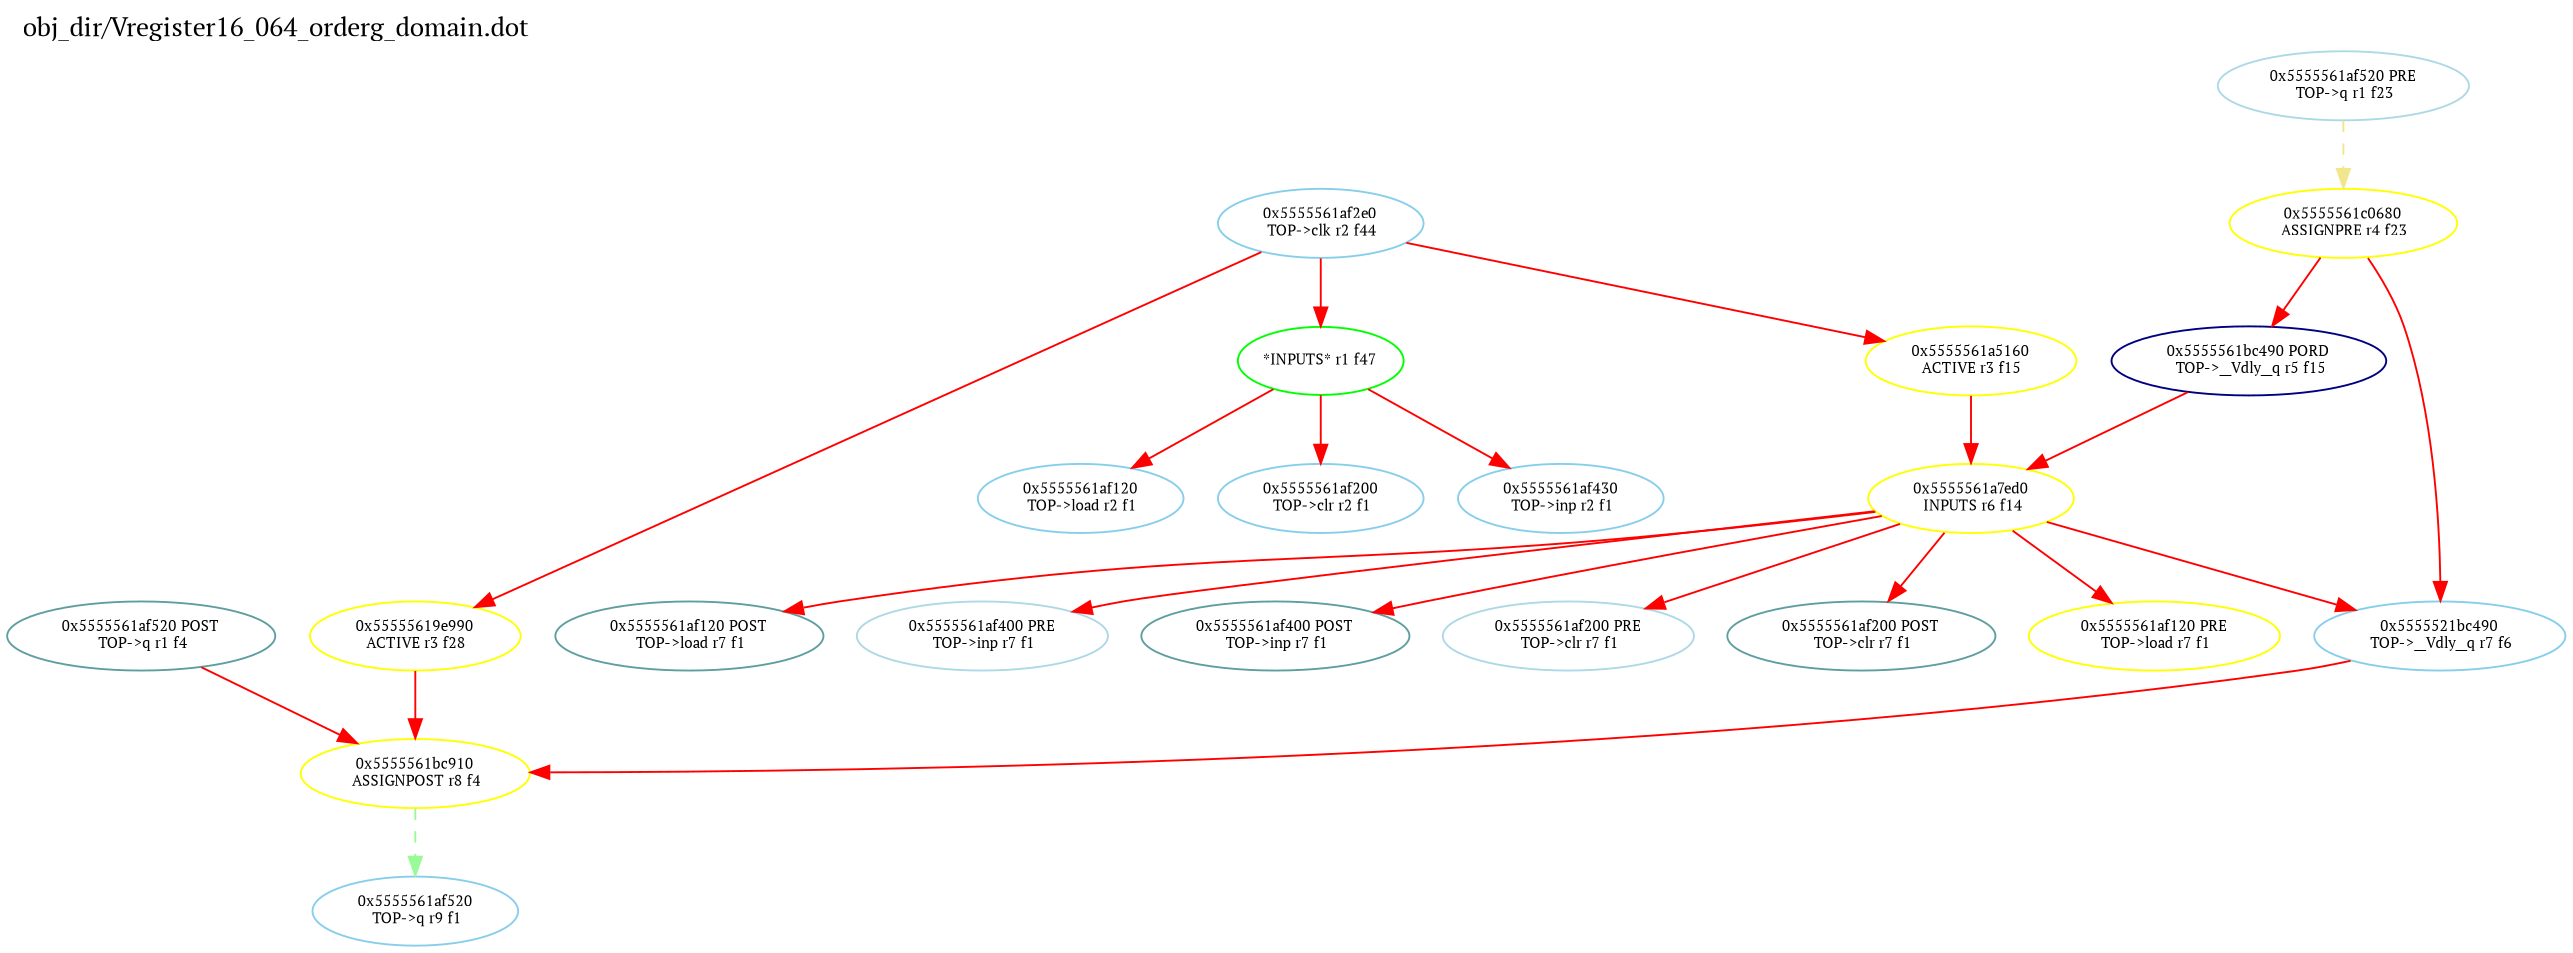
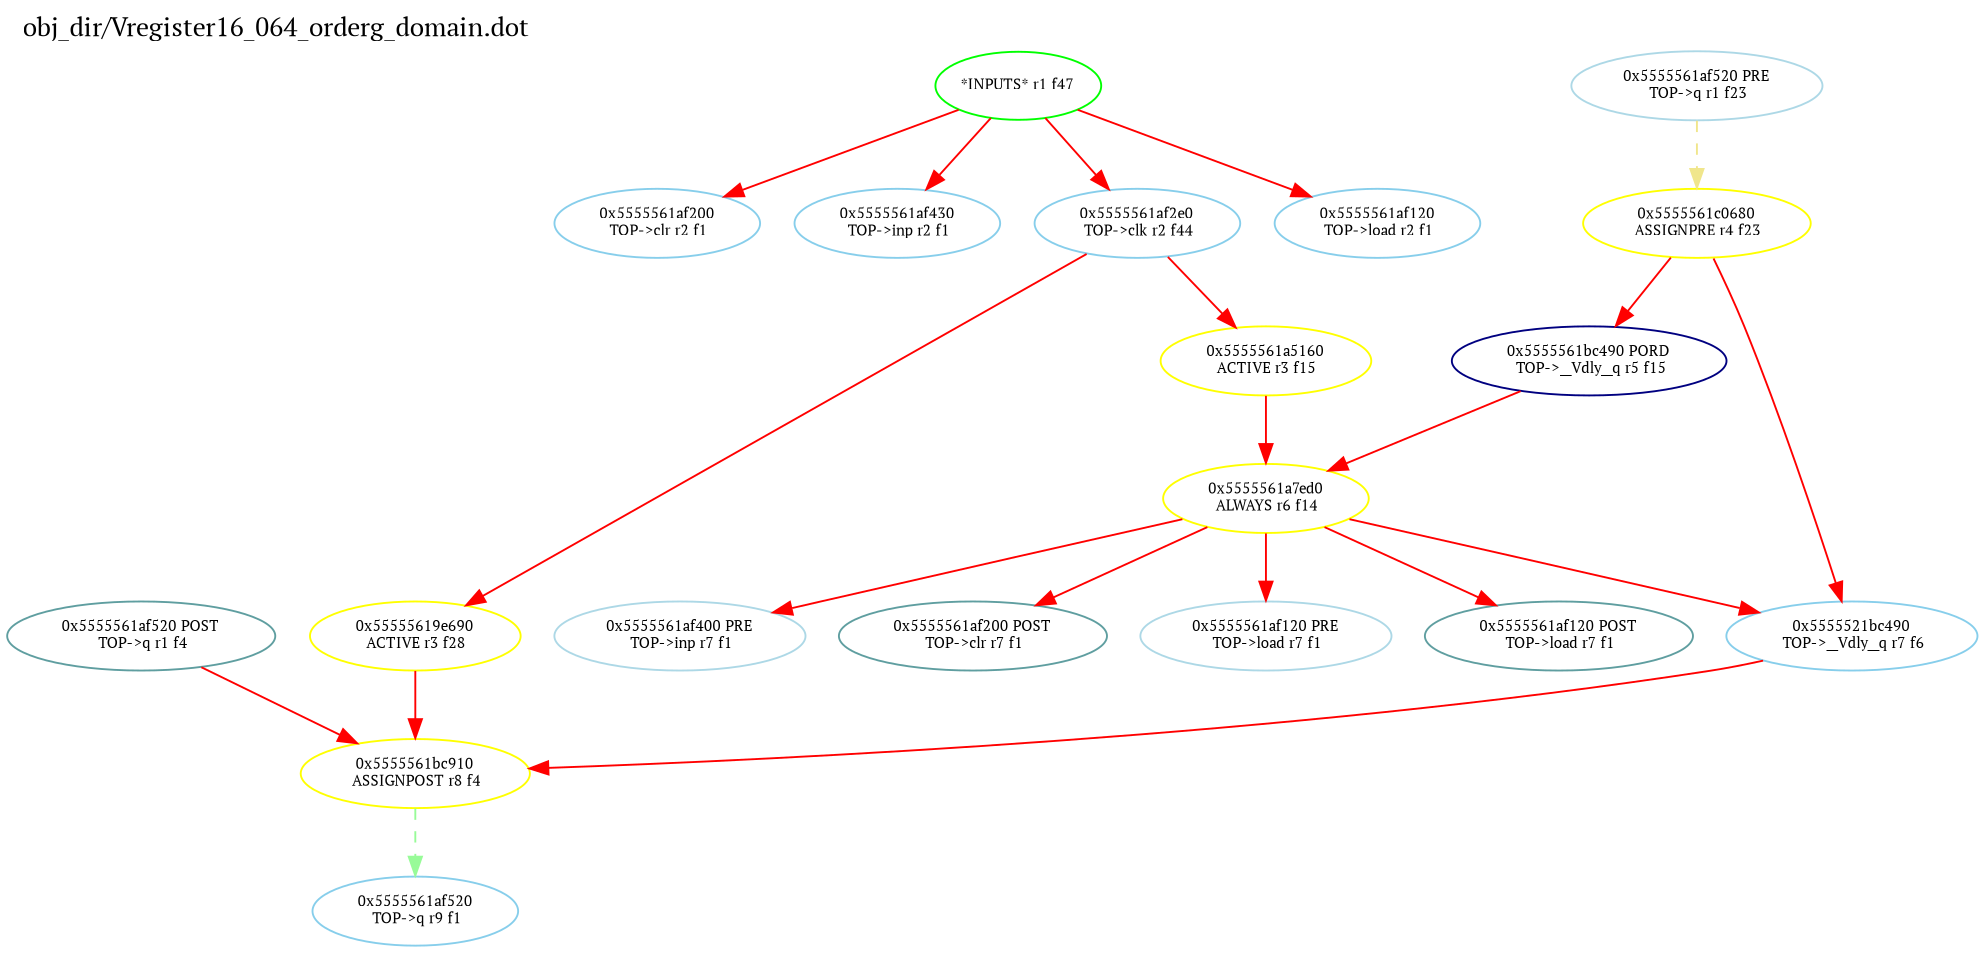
(1321, 283) -> (1071, 146)
(1971, 498) -> (1266, 498)
(415, 636) -> (415, 636)
(1275, 636) -> none
(1568, 636) -> none
(2154, 636) -> (1266, 636)
